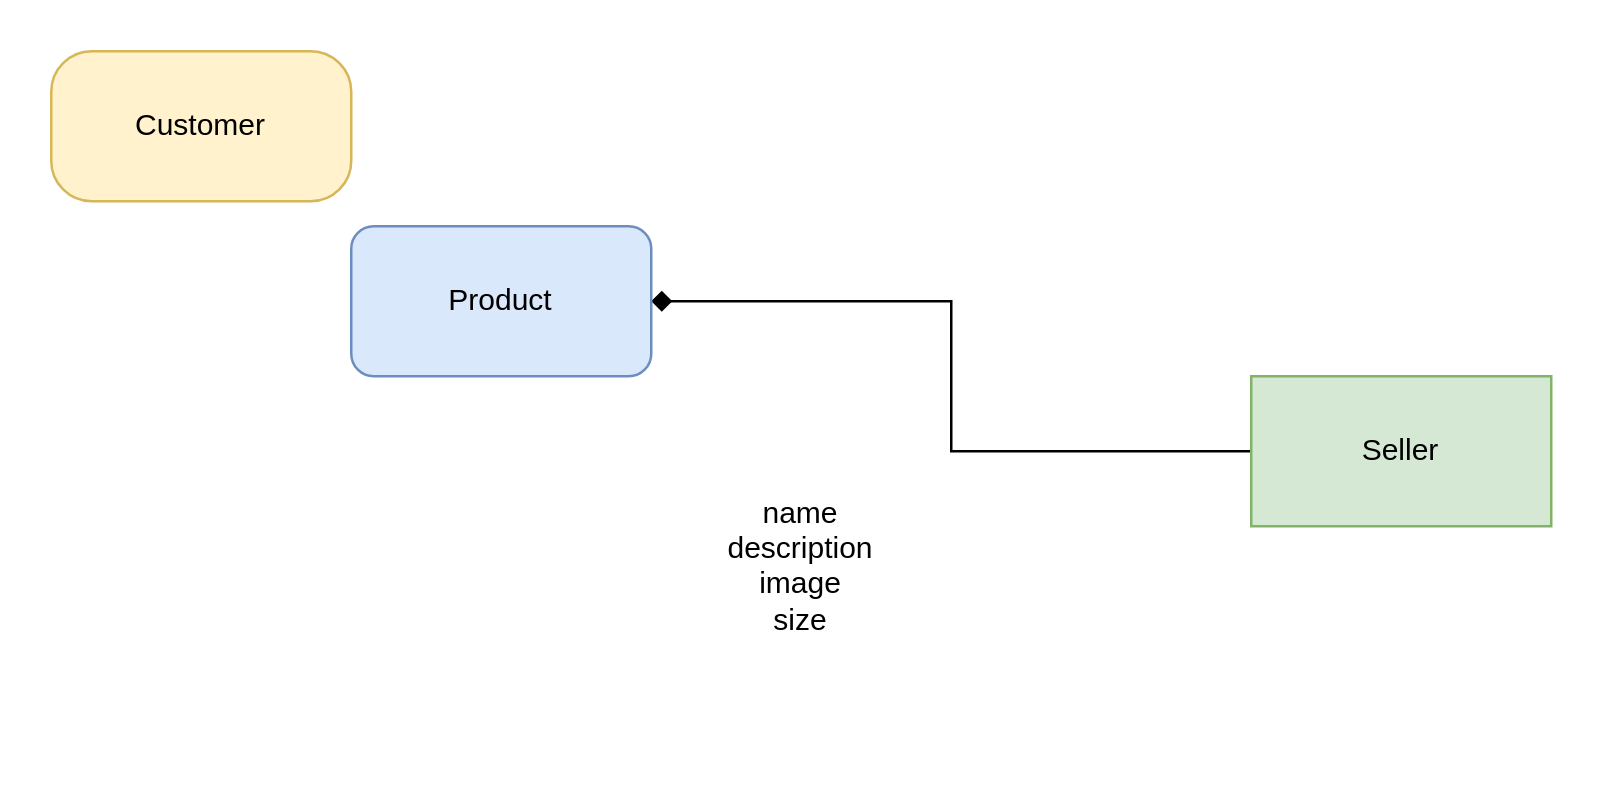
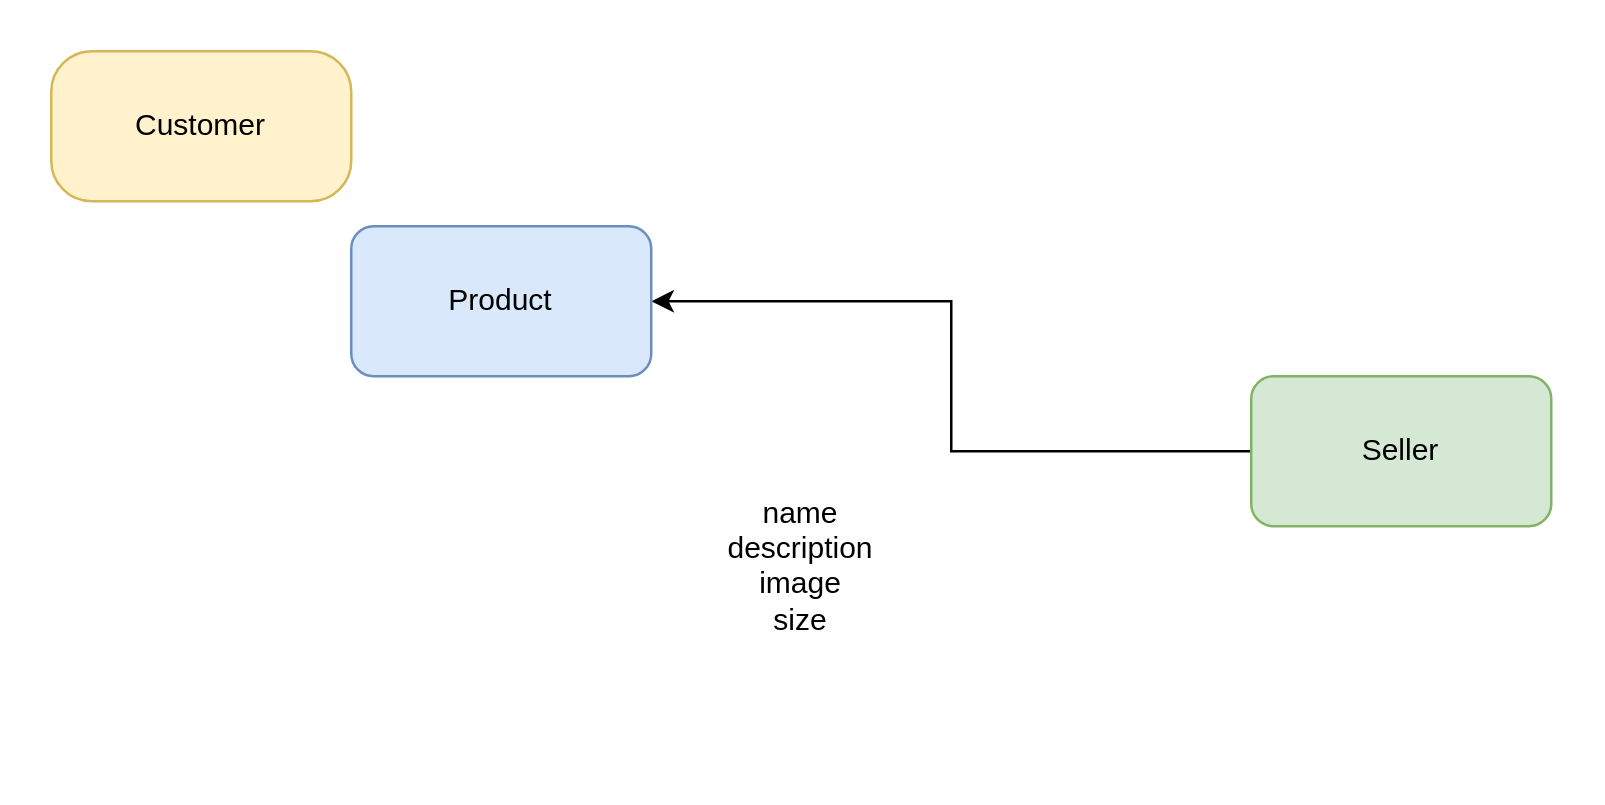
(672, 301) -> (670, 301)
(1401, 451) -> (1401, 451)
